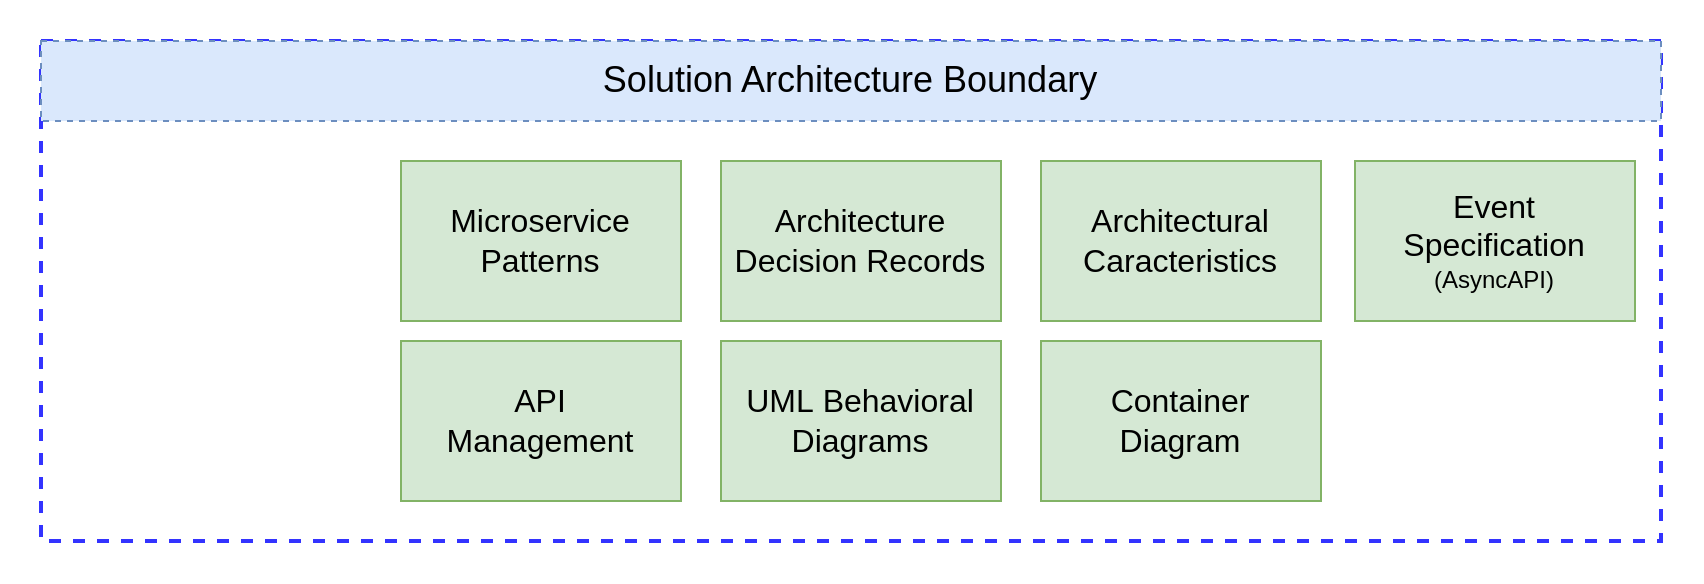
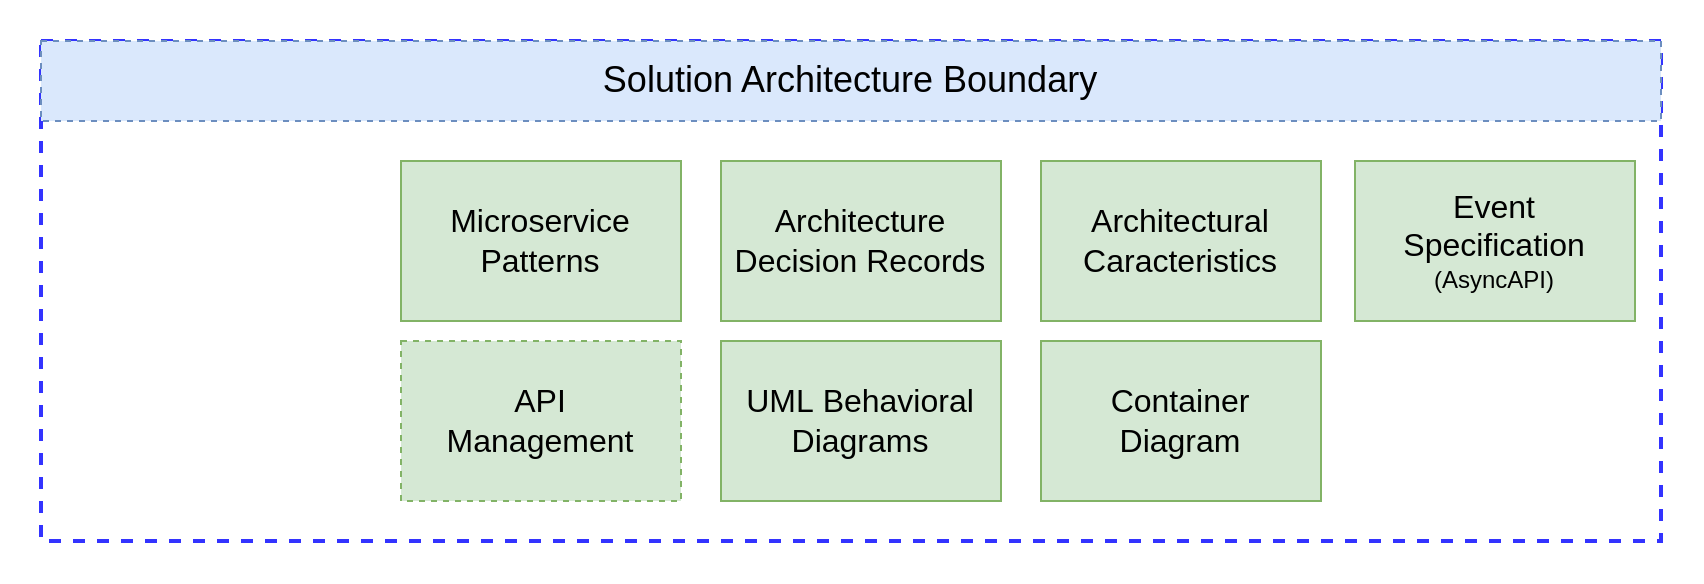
(541, 421) -> (541, 421)
